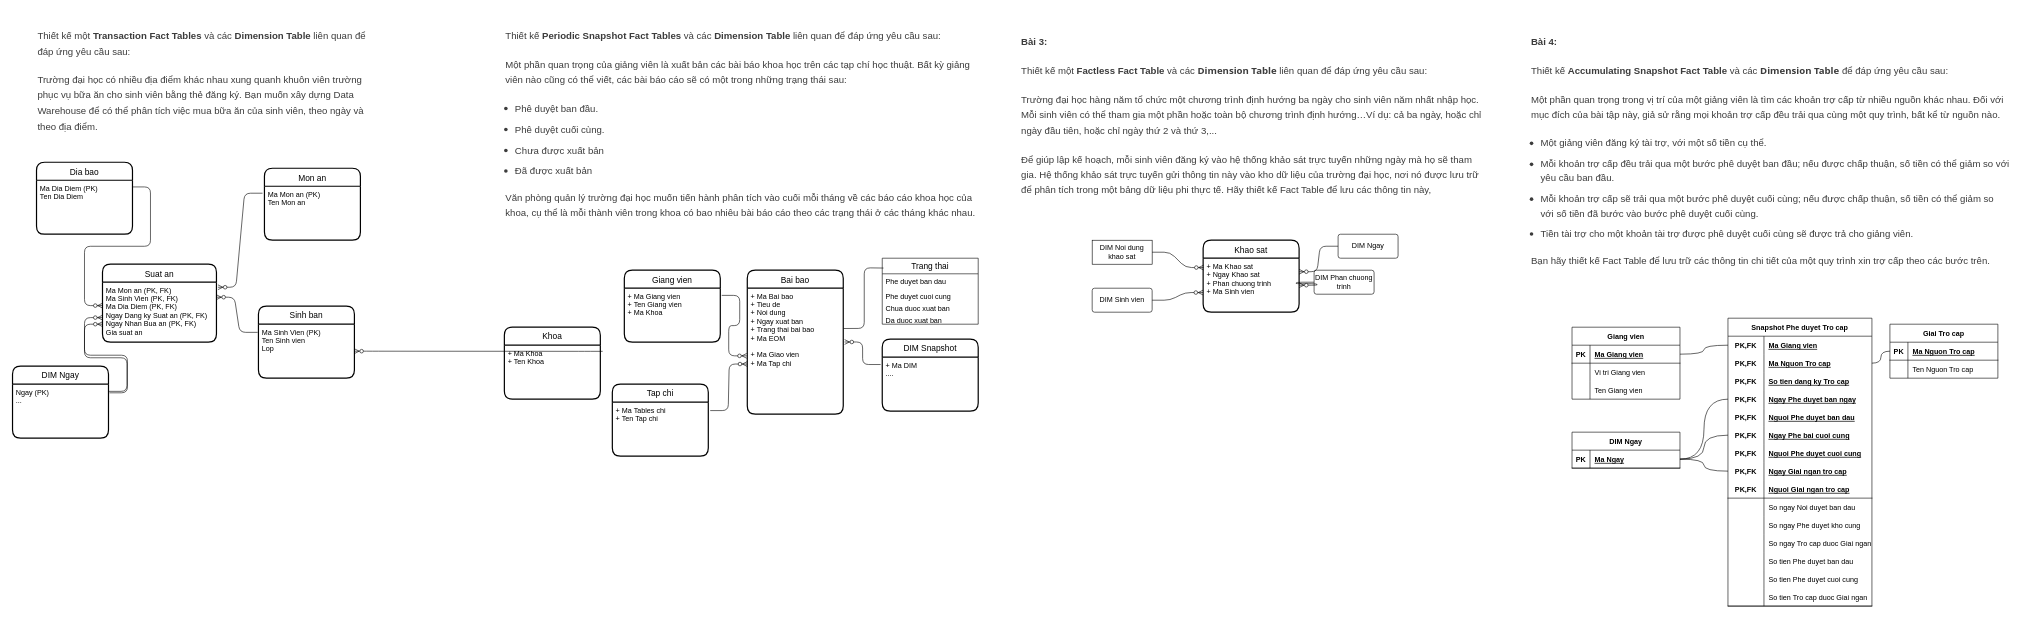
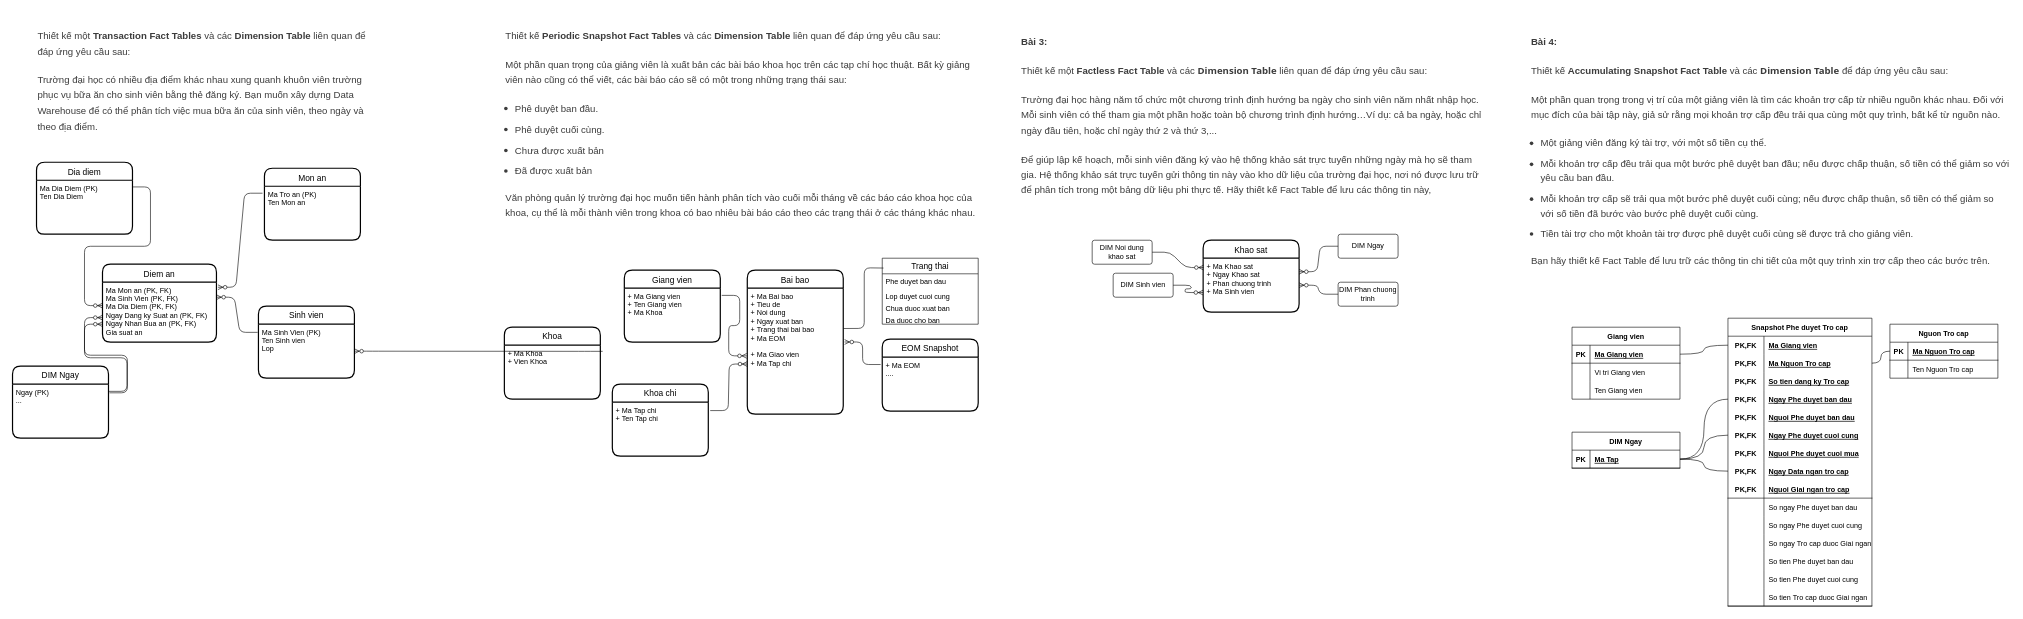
(84, 172) -> (84, 172)
(293, 194) -> (293, 194)
(1122, 252) -> (1122, 252)
(159, 274) -> (159, 274)
(1344, 282) -> (1368, 294)
(920, 296) -> (920, 296)
(1122, 300) -> (1143, 285)
(306, 316) -> (306, 316)
(915, 320) -> (913, 320)
(1944, 334) -> (1944, 334)
(930, 349) -> (930, 349)
(524, 353) -> (524, 353)
(900, 365) -> (900, 365)
(660, 394) -> (660, 394)
(1811, 400) -> (1809, 400)
(641, 410) -> (636, 410)
(1808, 436) -> (1813, 436)
(1814, 454) -> (1812, 454)
(1608, 460) -> (1606, 460)
(1808, 472) -> (1809, 472)
(1814, 508) -> (1815, 508)
(1817, 526) -> (1818, 526)
